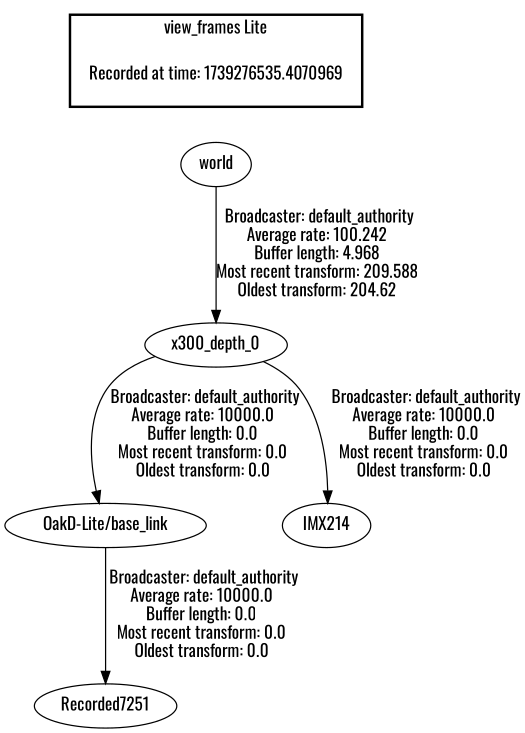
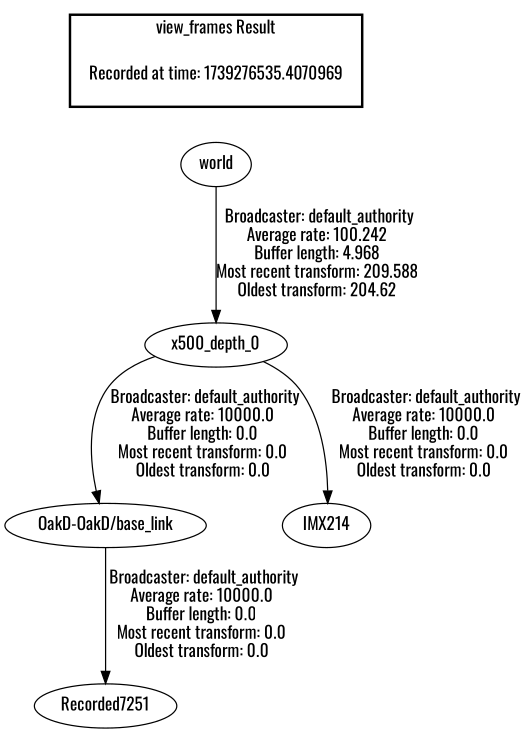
(216, 29) -> (216, 29)
(216, 345) -> (216, 345)
(106, 525) -> (106, 525)
